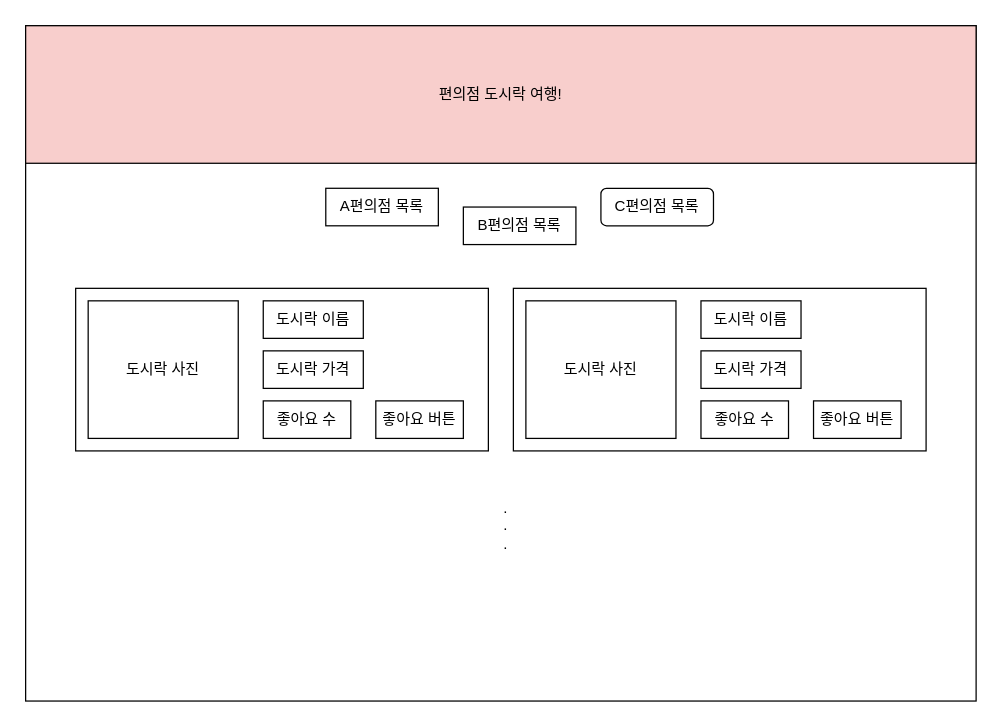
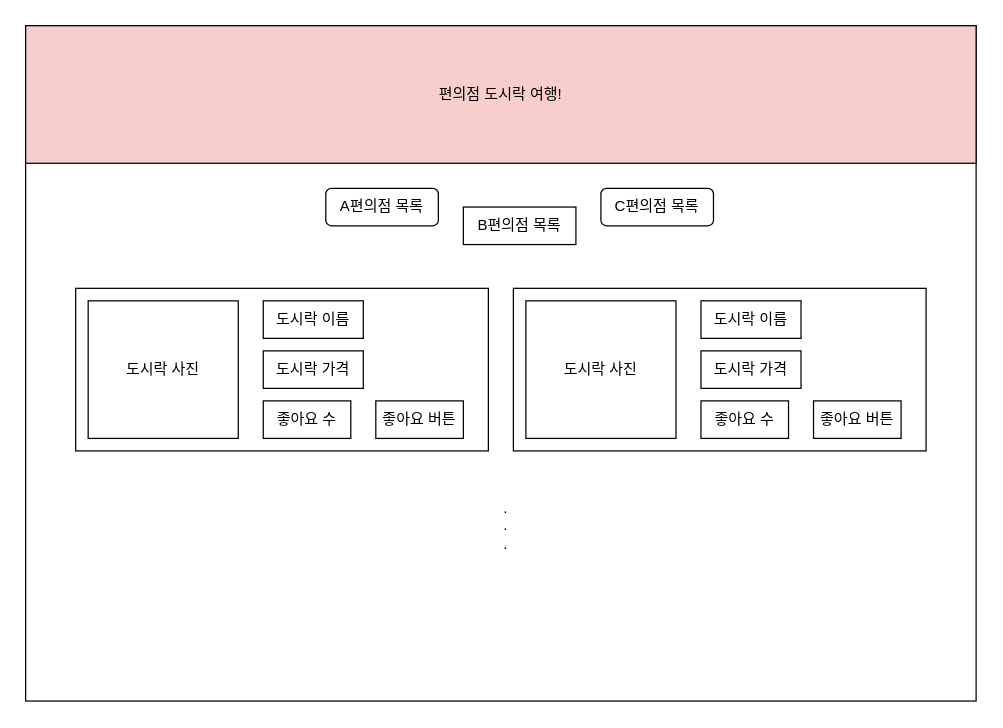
(382, 207) -> (382, 207)
